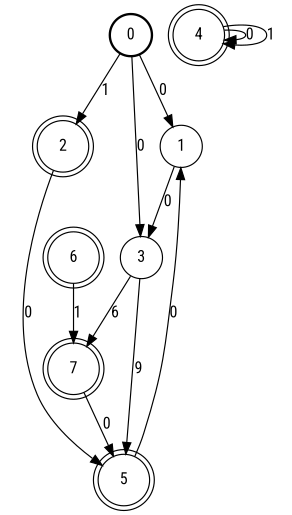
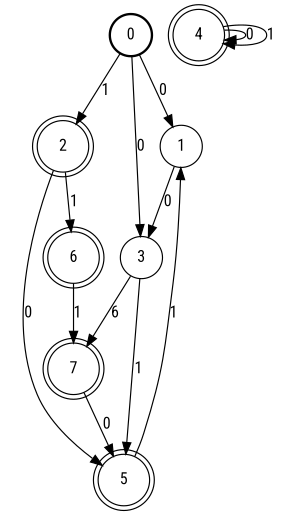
none -> (68, 196)
(174, 313) -> (174, 313)
(138, 369) -> (138, 369)
